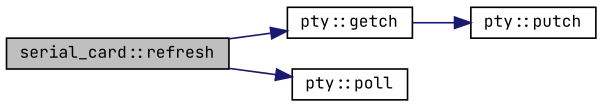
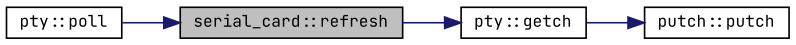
(533, 23) -> (717, 23)
(252, 72) -> (143, 23)
